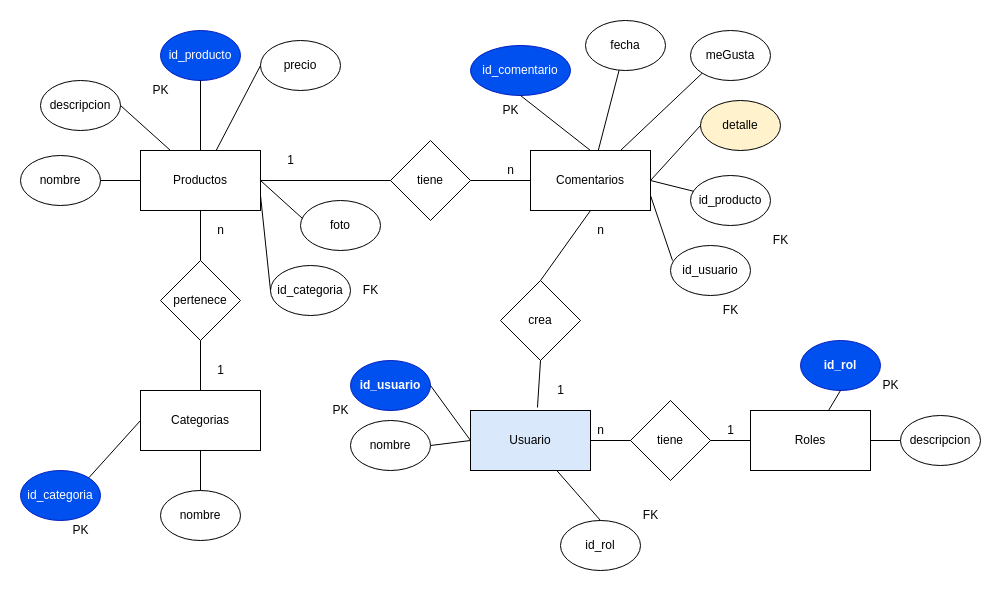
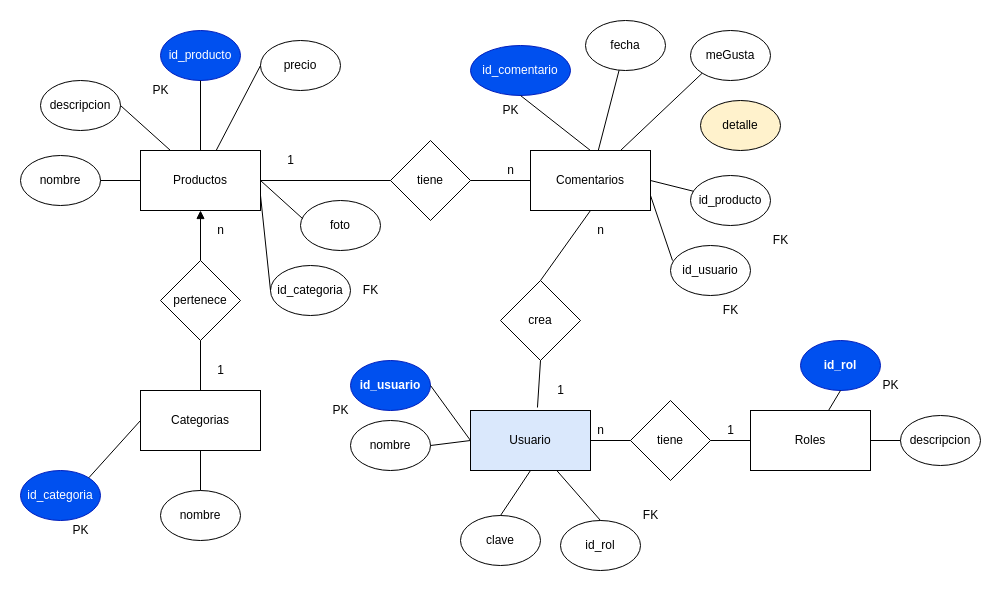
(676, 152) -> none
(201, 217) -> (201, 220)
none -> (516, 493)
none -> (501, 541)
